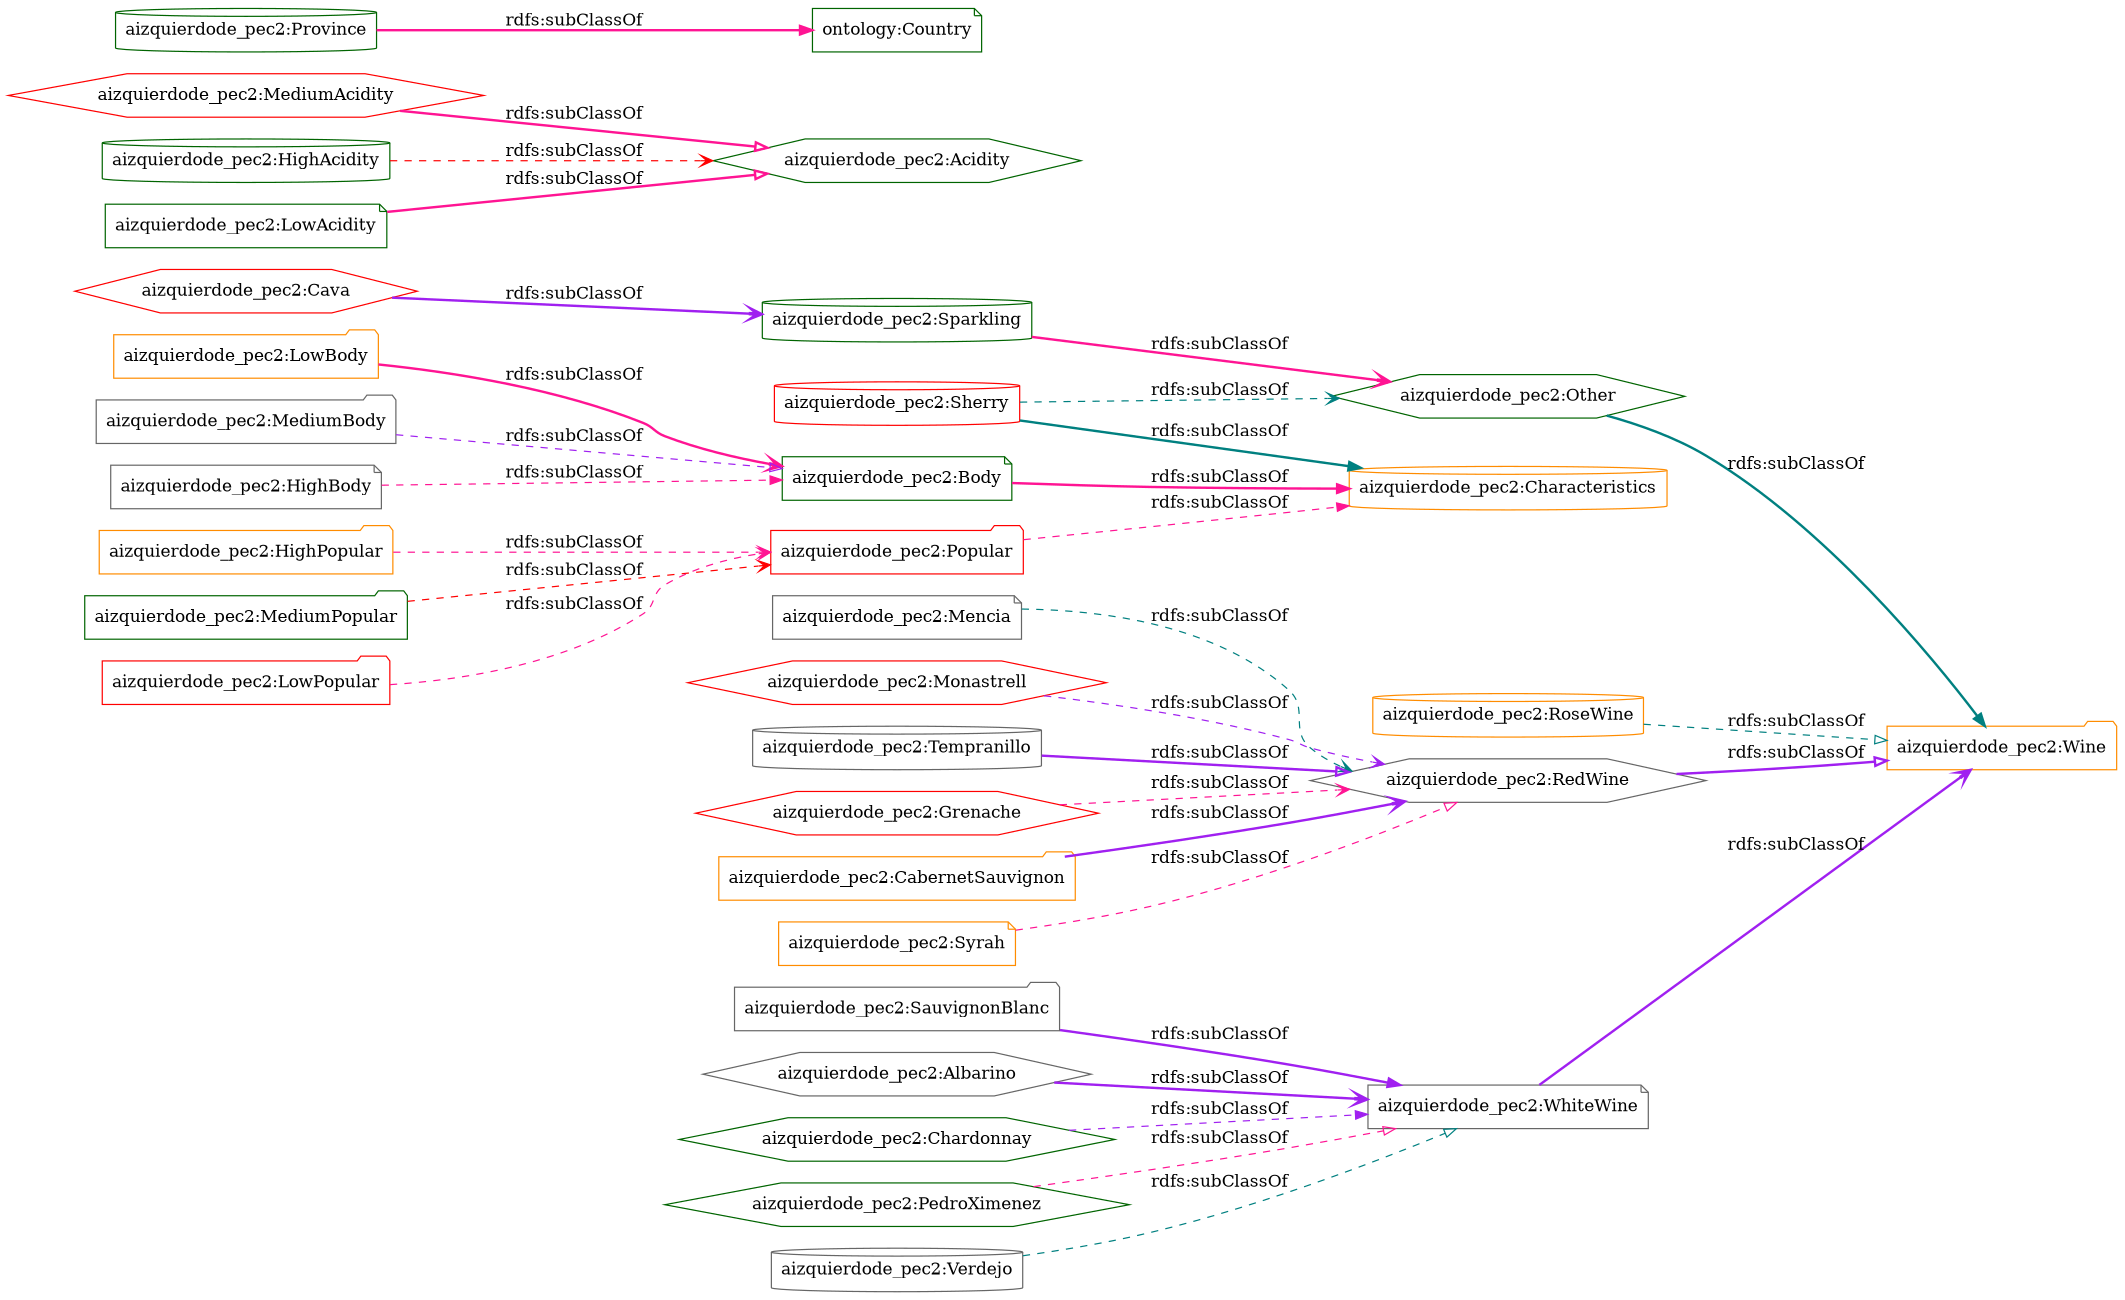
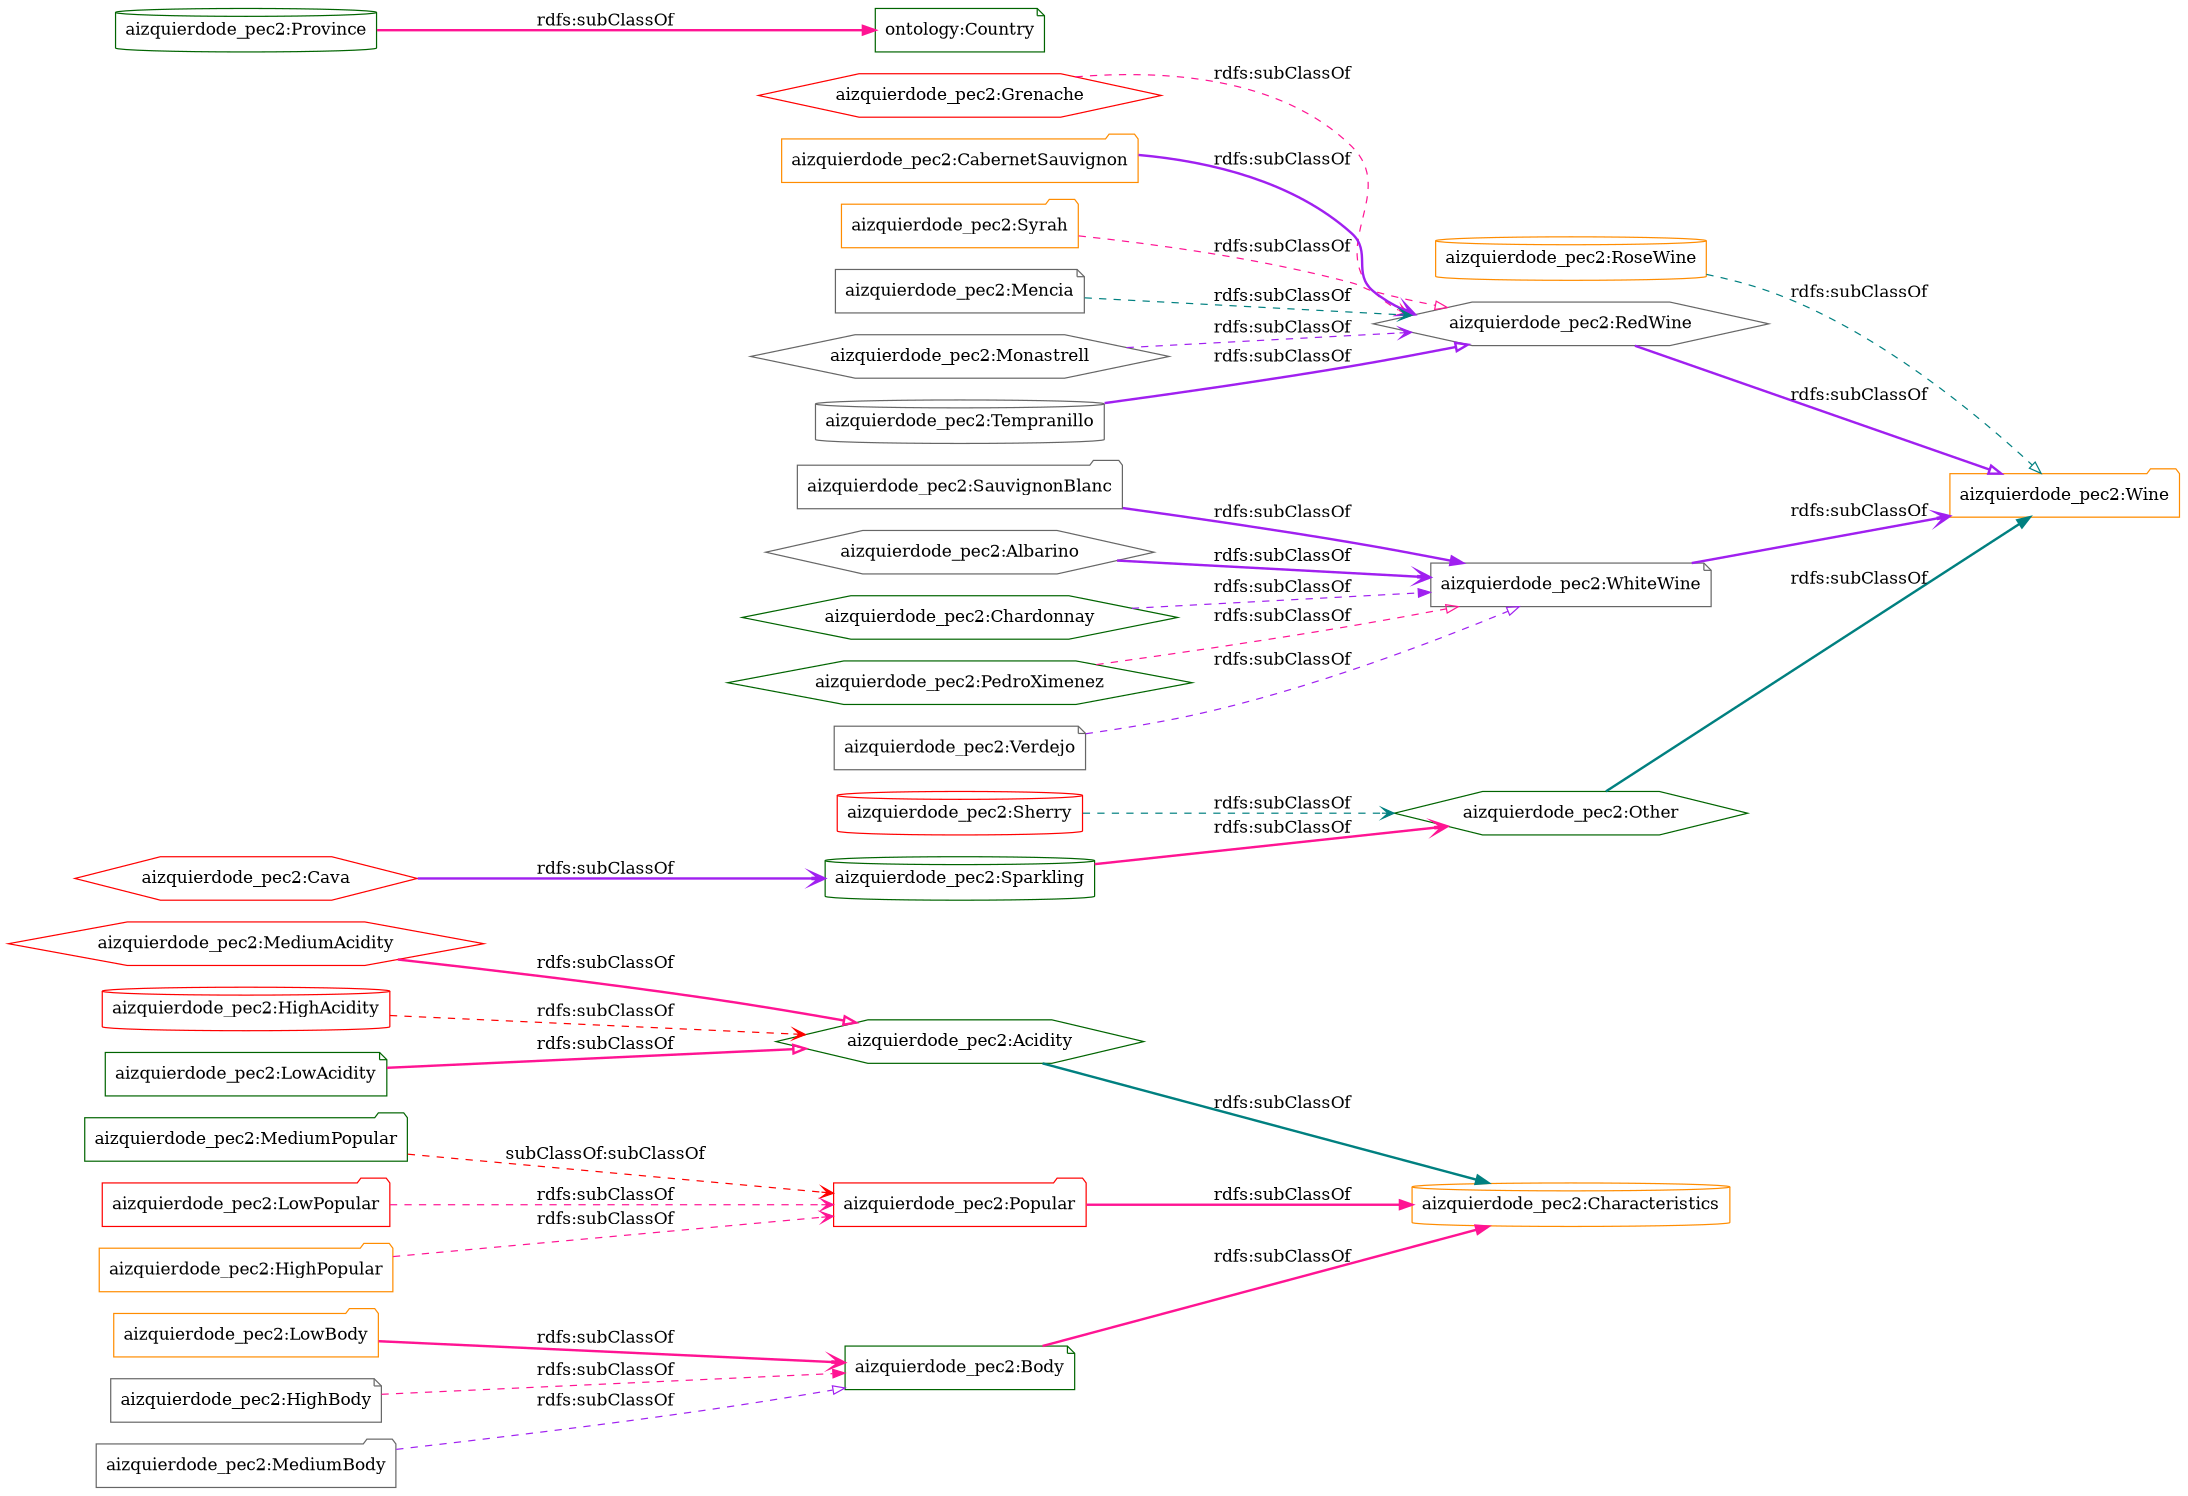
(246, 161) -> (246, 1009)
(1184, 443) -> (1259, 1122)
(1180, 524) -> (1243, 1205)
(574, 571) -> (606, 1155)
(897, 683) -> (960, 356)
(897, 944) -> (960, 226)
(1238, 1208) -> (1301, 686)
(897, 1270) -> (960, 748)
